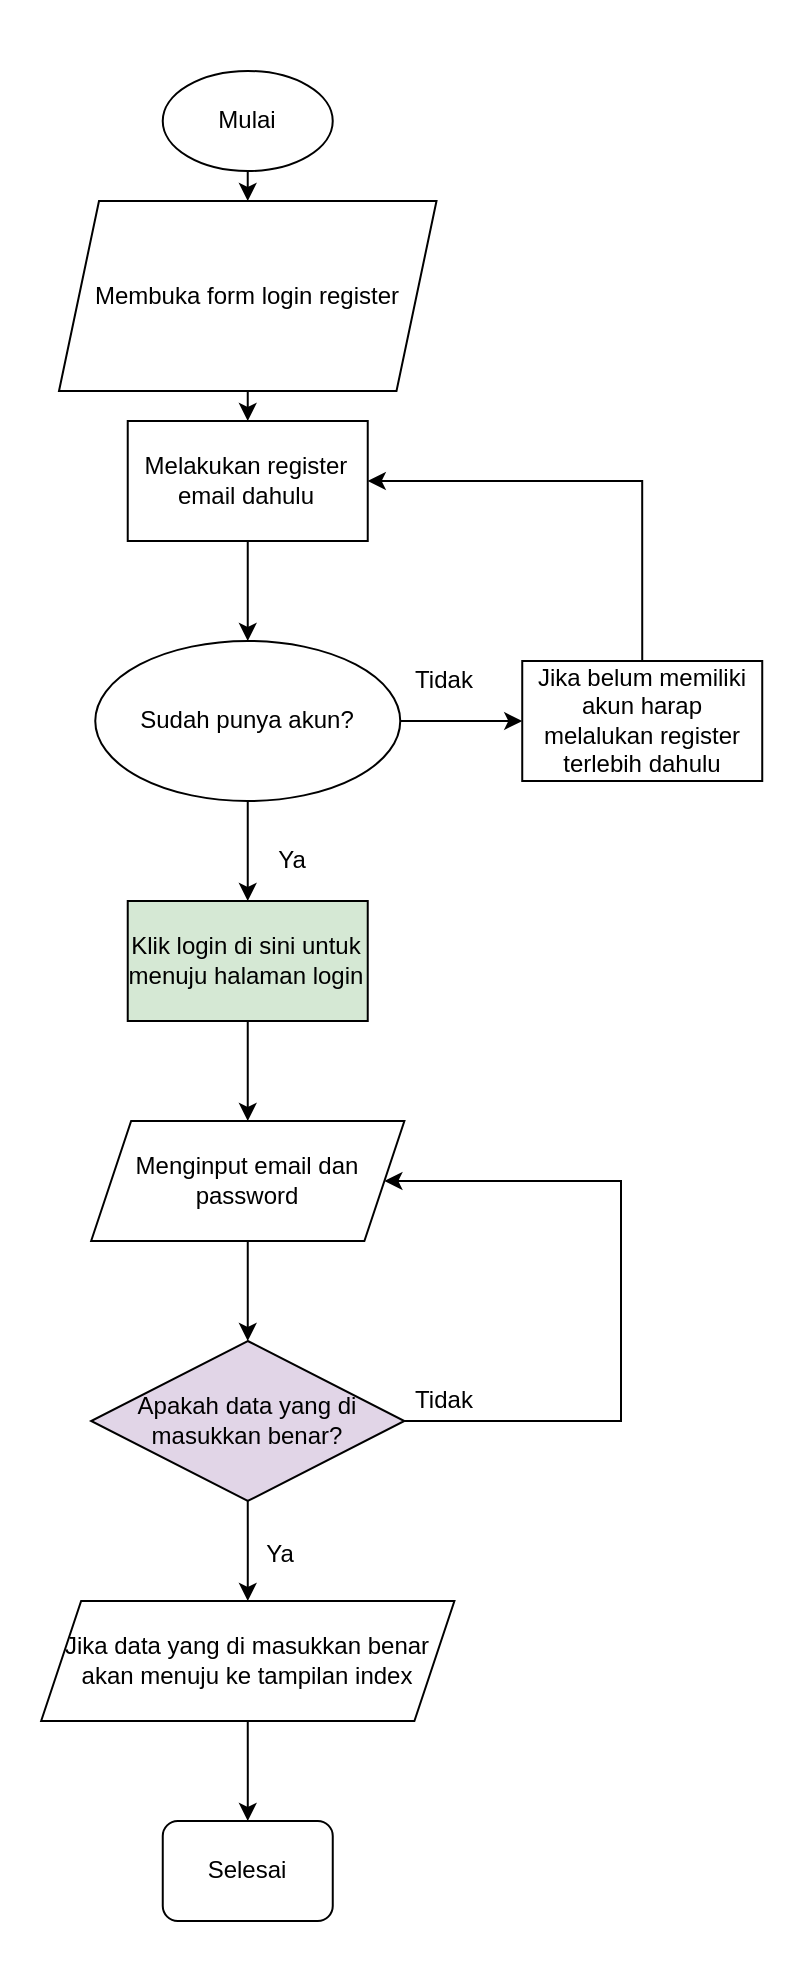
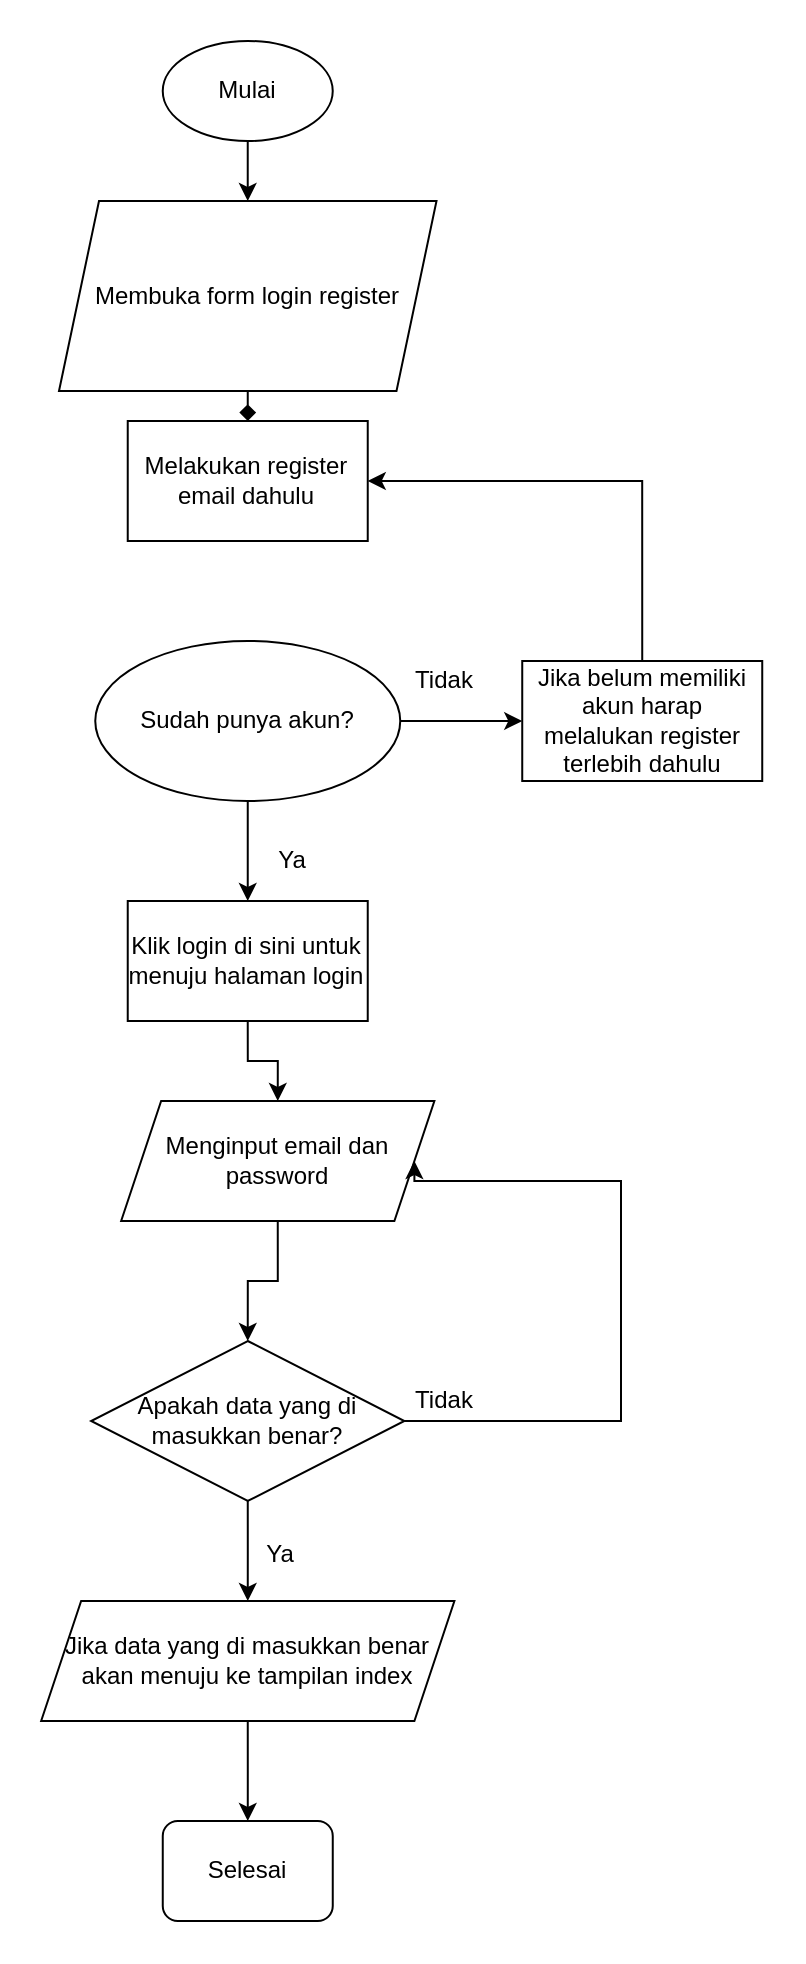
(248, 121) -> (248, 91)
(248, 406) -> (248, 405)
(248, 584) -> none
(248, 961) -> (248, 961)
(248, 1181) -> (278, 1161)
(248, 1421) -> (248, 1421)
